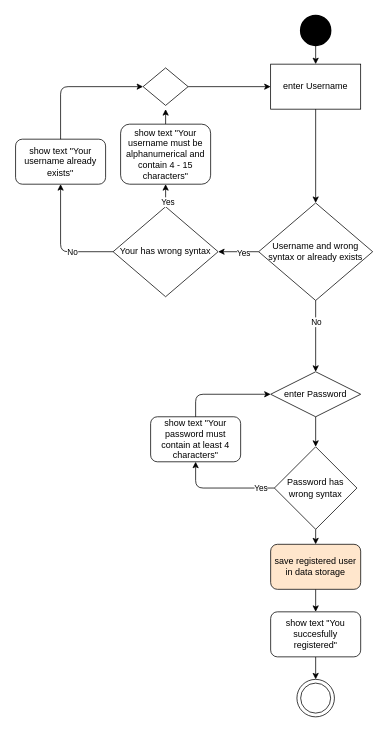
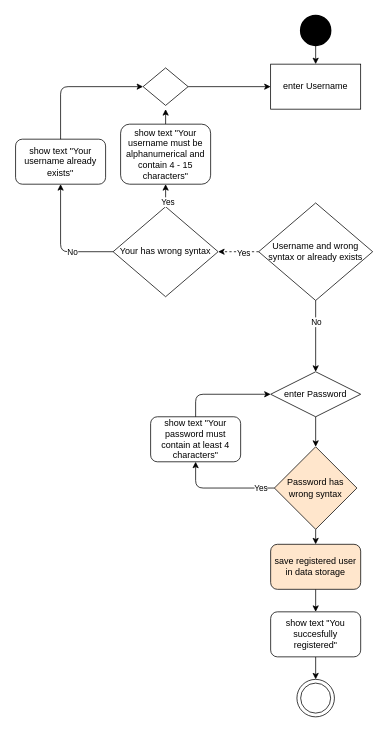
(315, 154) -> none
(231, 252) -> (231, 252)
(315, 488) -> (315, 488)
